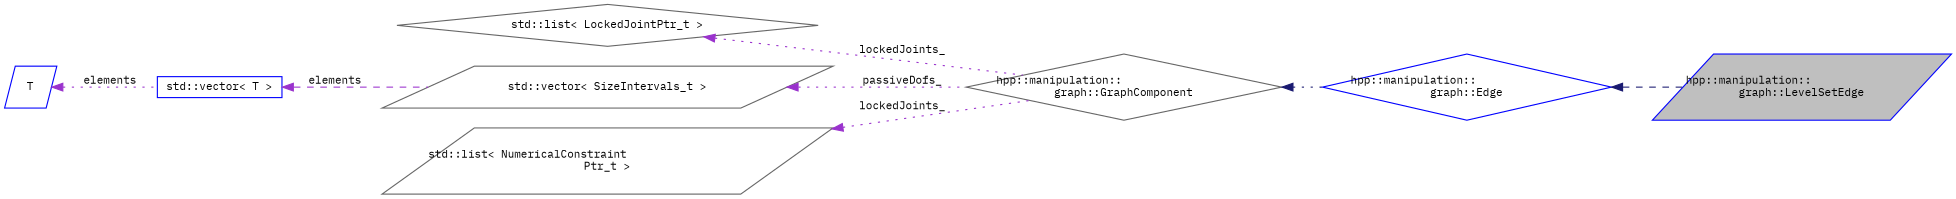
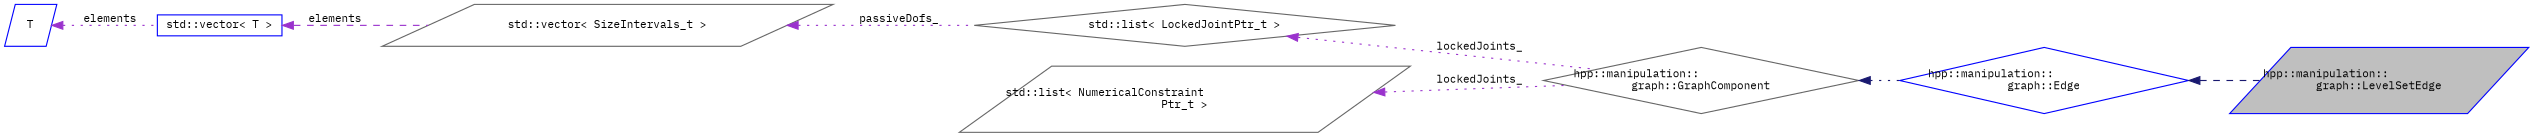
(882, 87) -> (886, 25)
